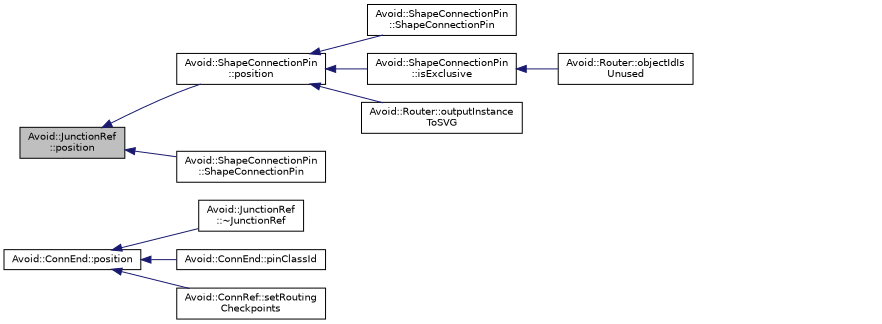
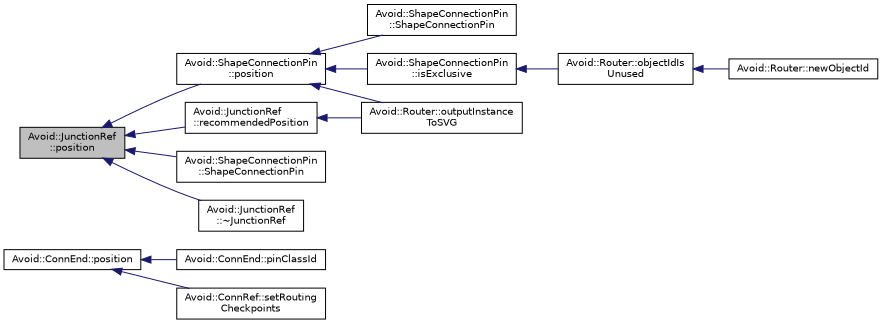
none -> (803, 69)
none -> (251, 118)
(160, 238) -> (156, 183)
